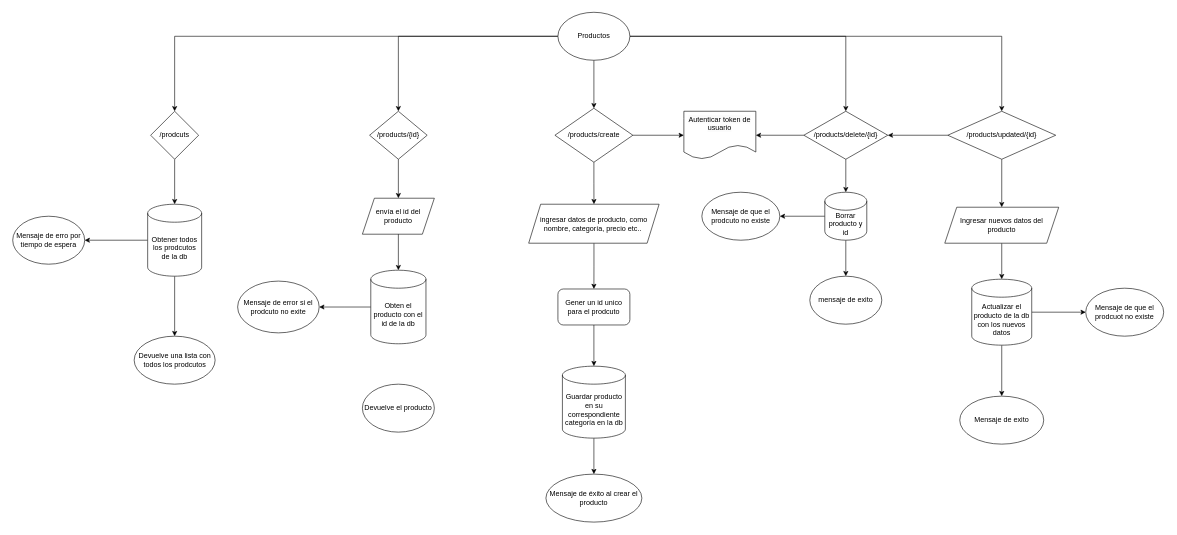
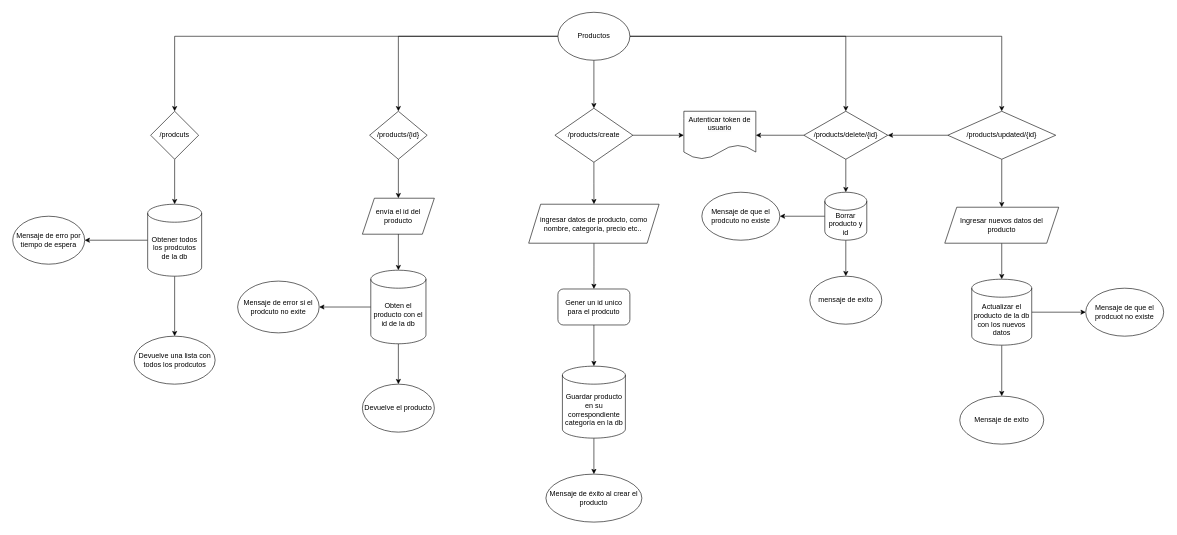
none -> (398, 362)
